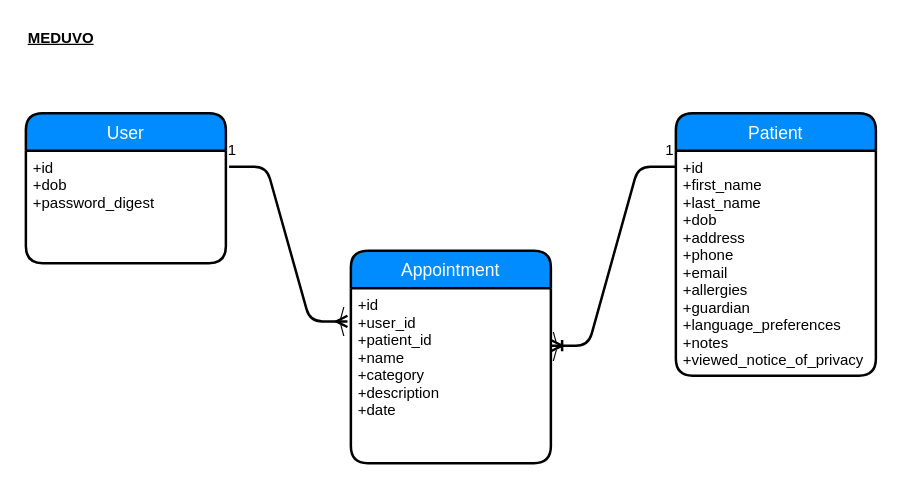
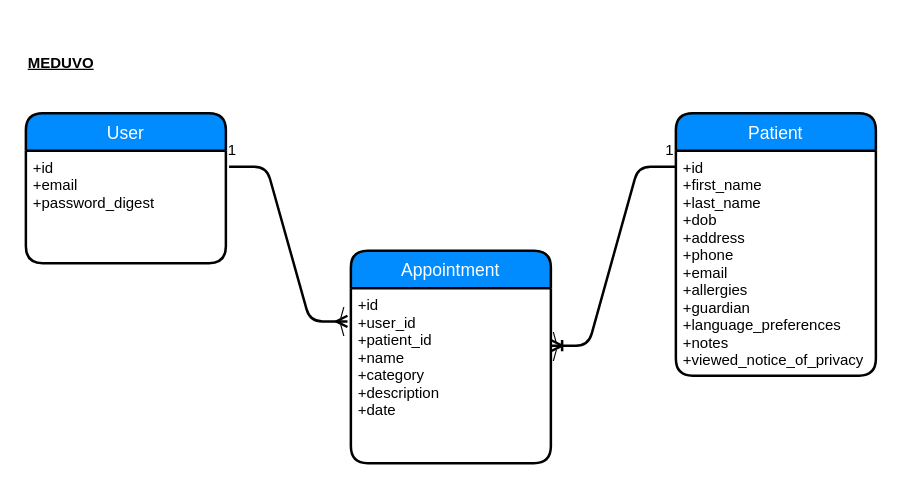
(69, 38) -> (69, 63)
(43, 168) -> (43, 168)
